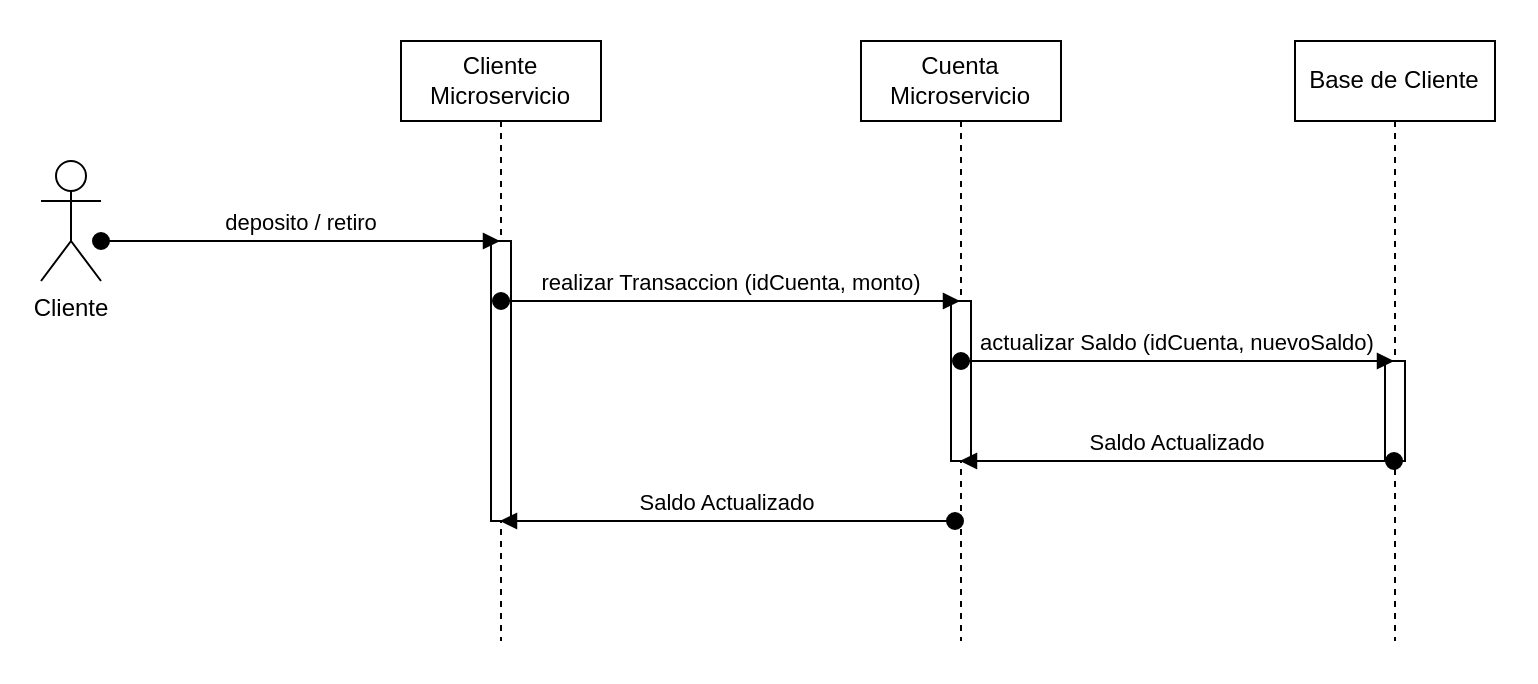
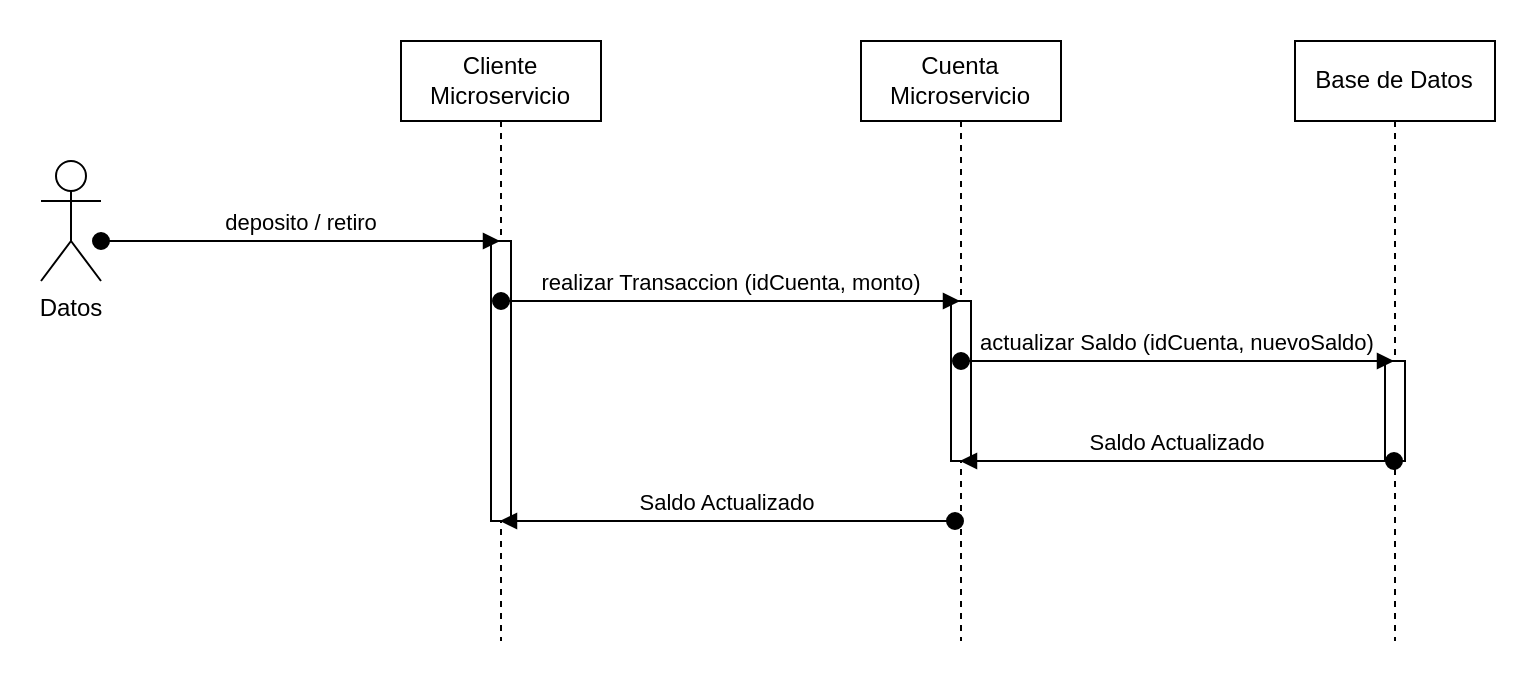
(1395, 81) -> (1395, 81)
(72, 309) -> (72, 309)
